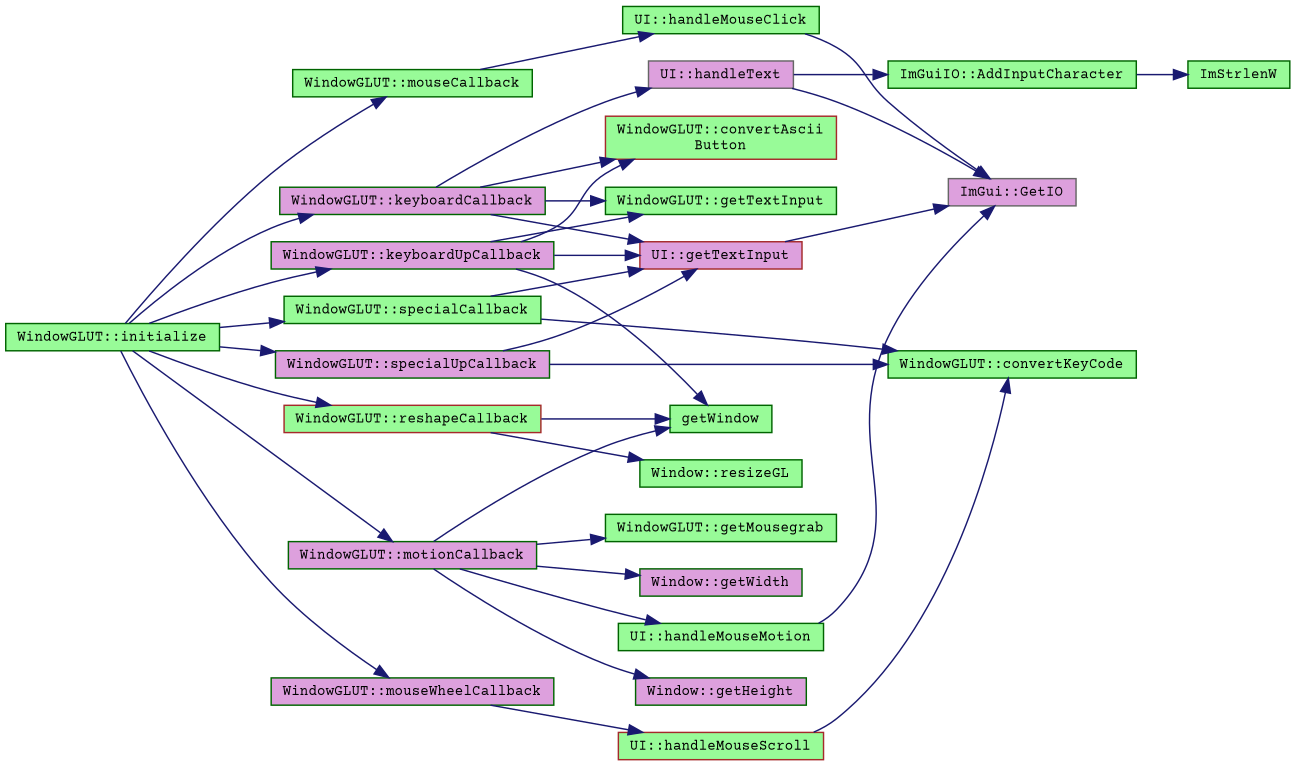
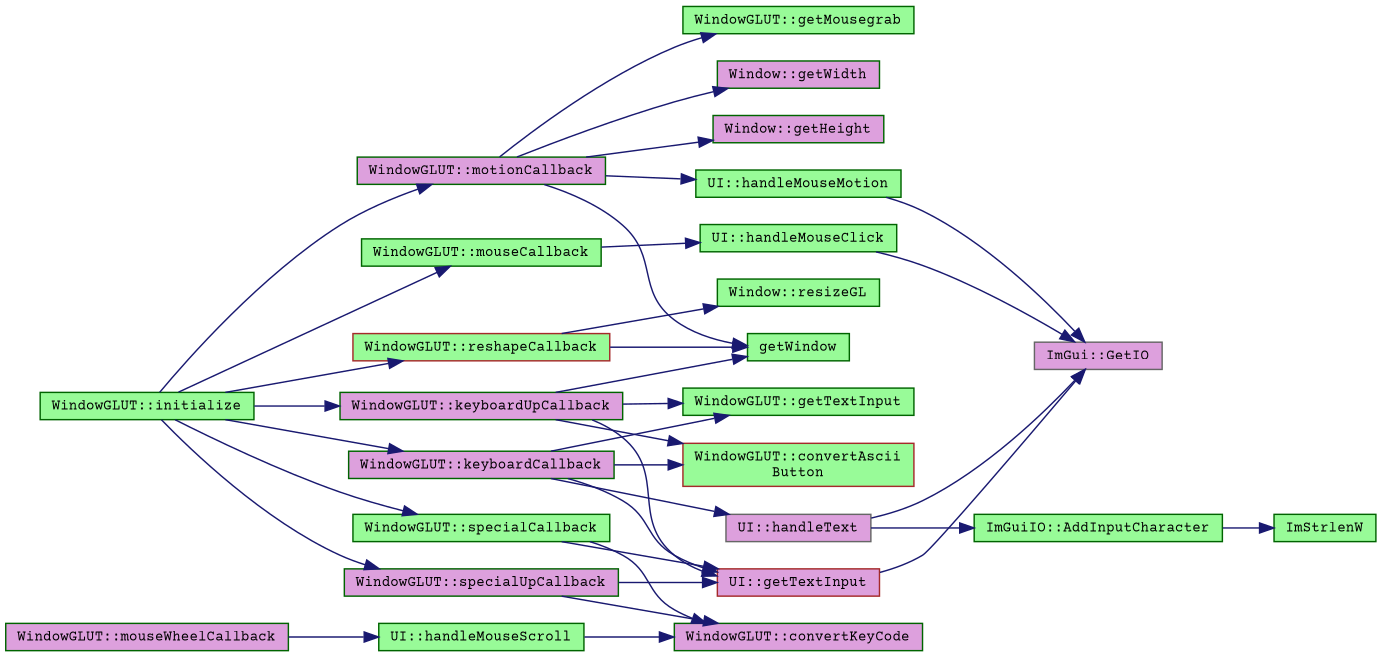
(1012, 364) -> (798, 637)
(227, 528) -> none
(721, 746) -> (481, 637)
